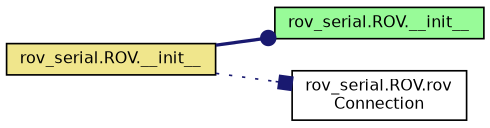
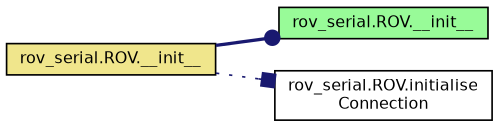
(379, 95) -> (383, 95)
